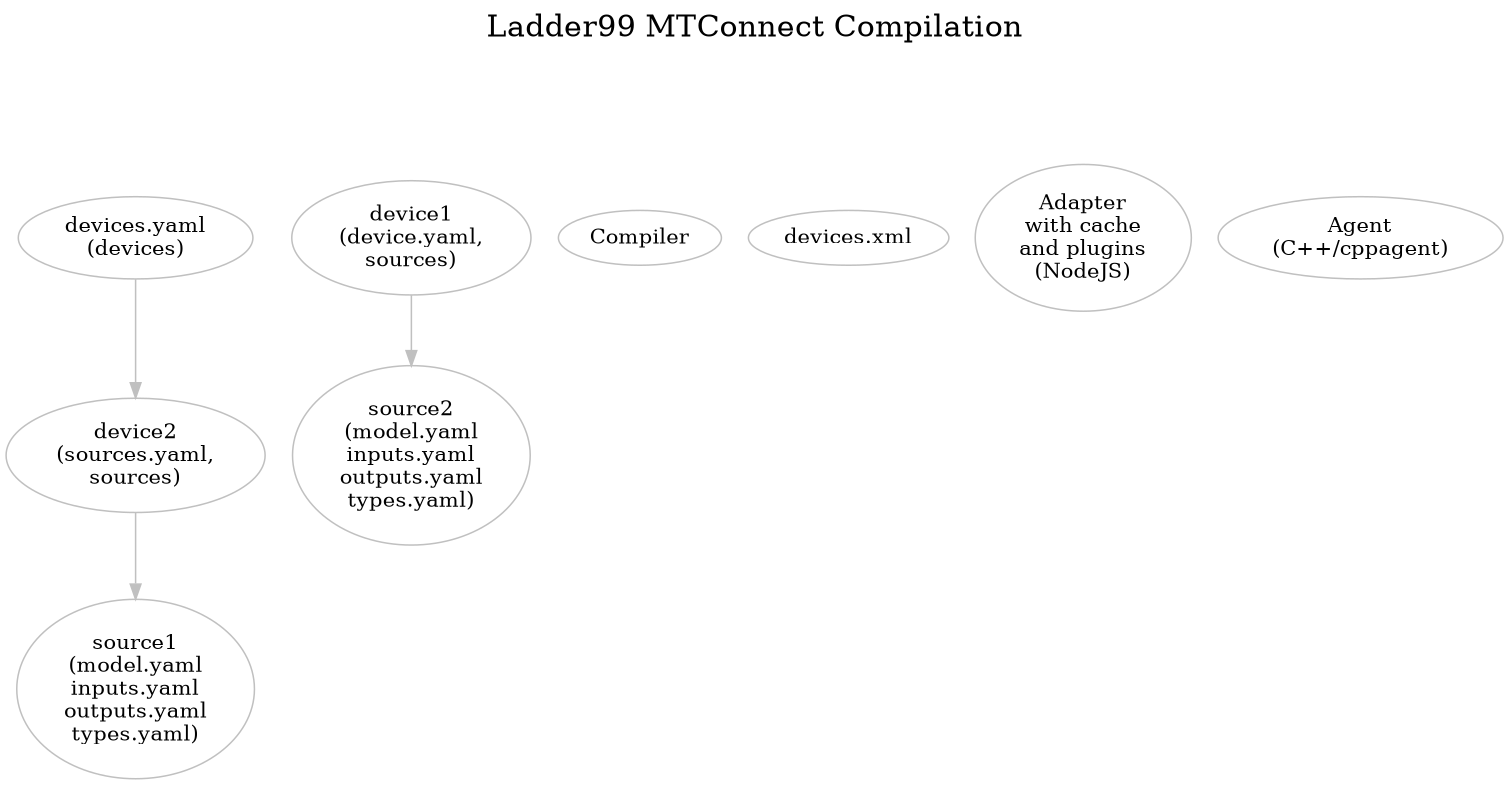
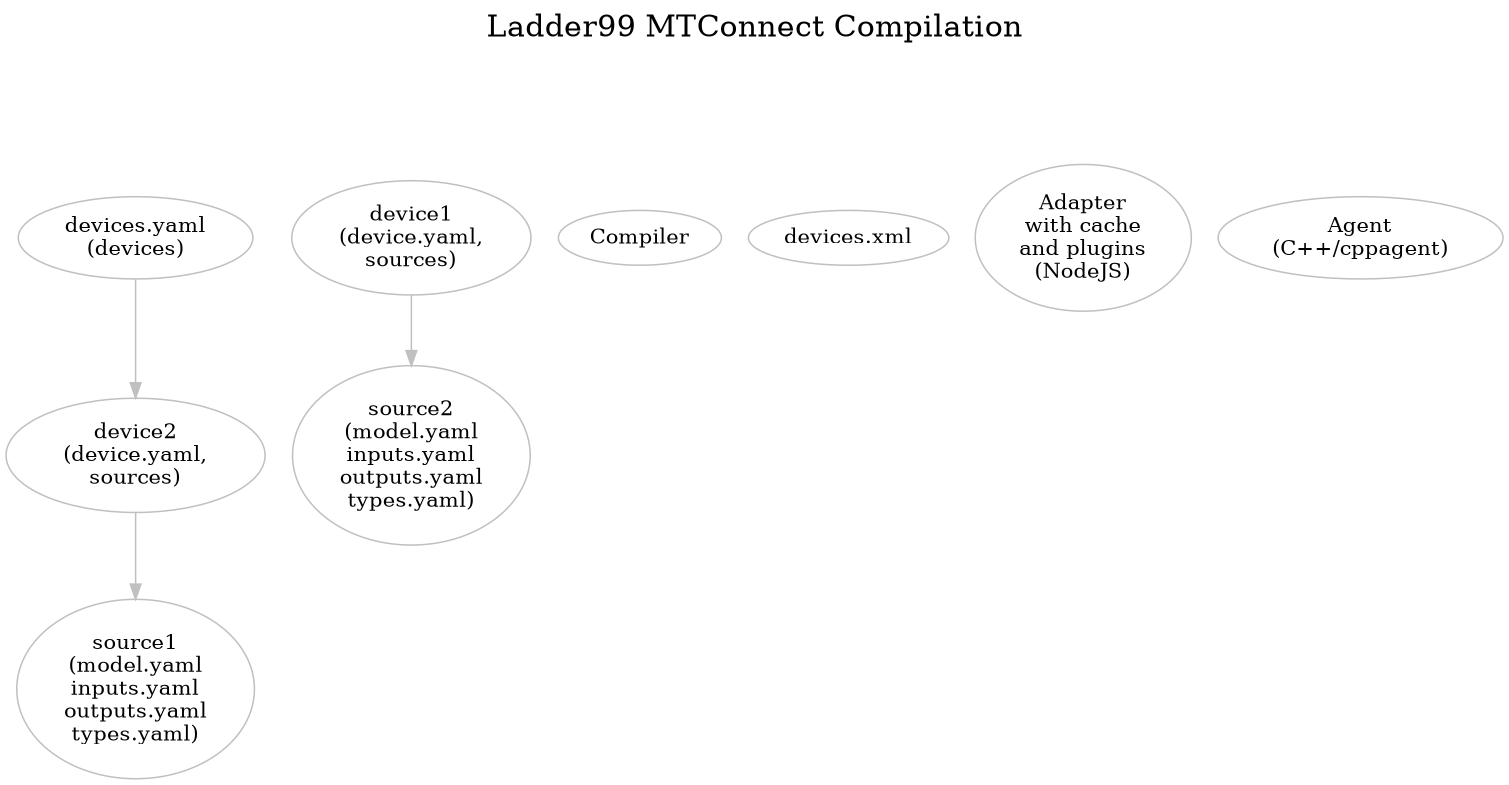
(136, 455) -> (136, 455)
